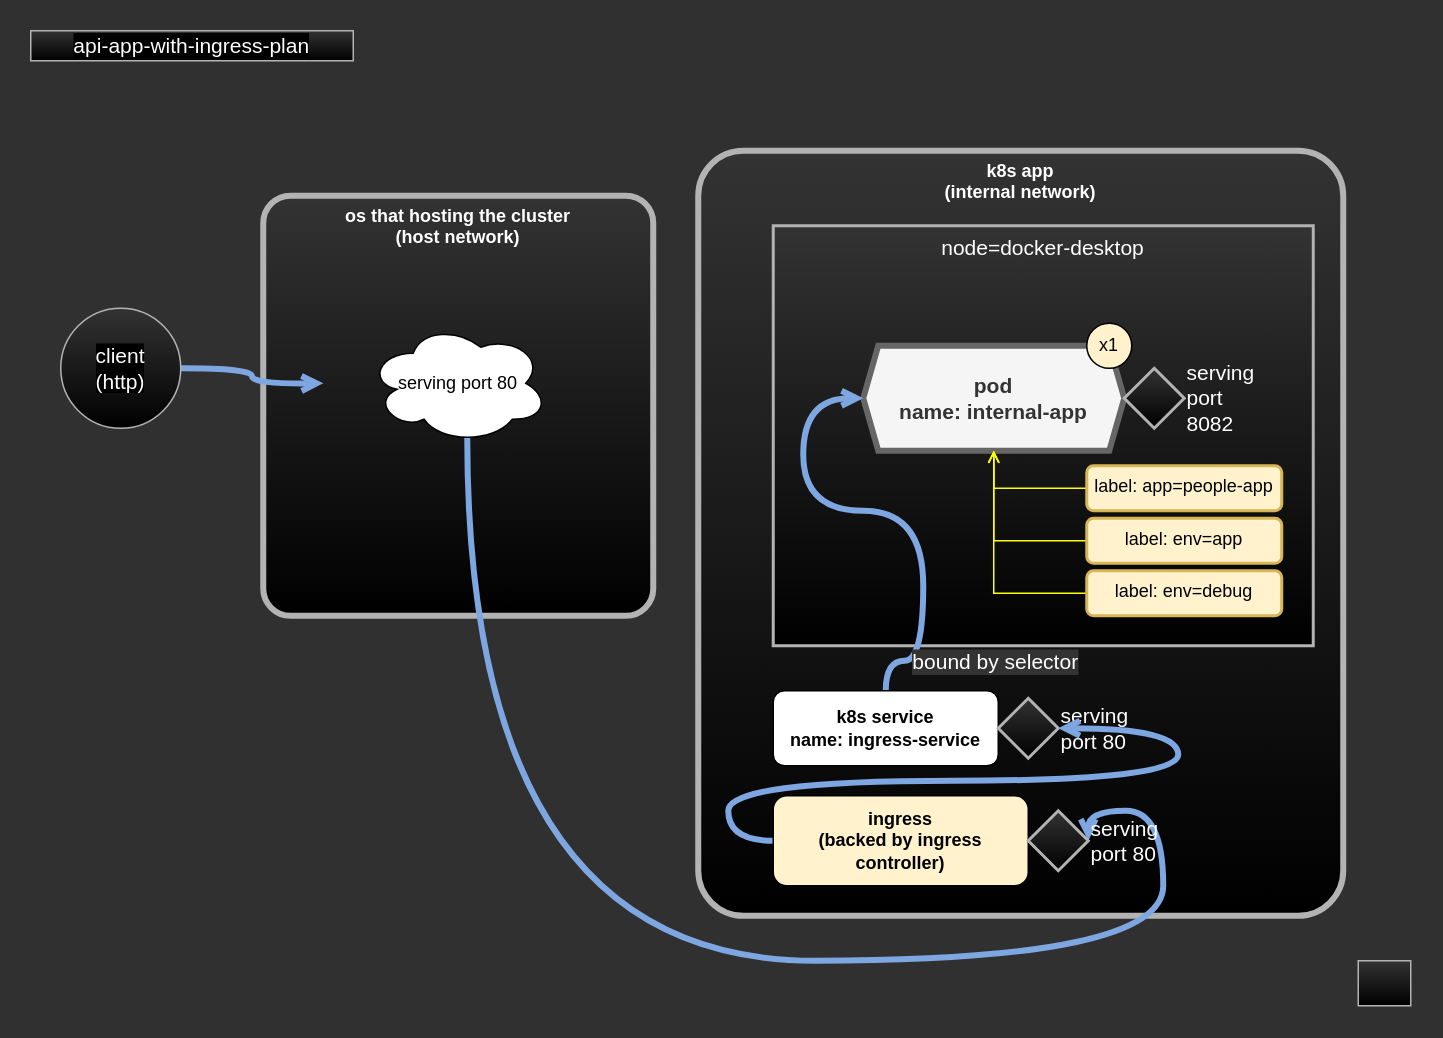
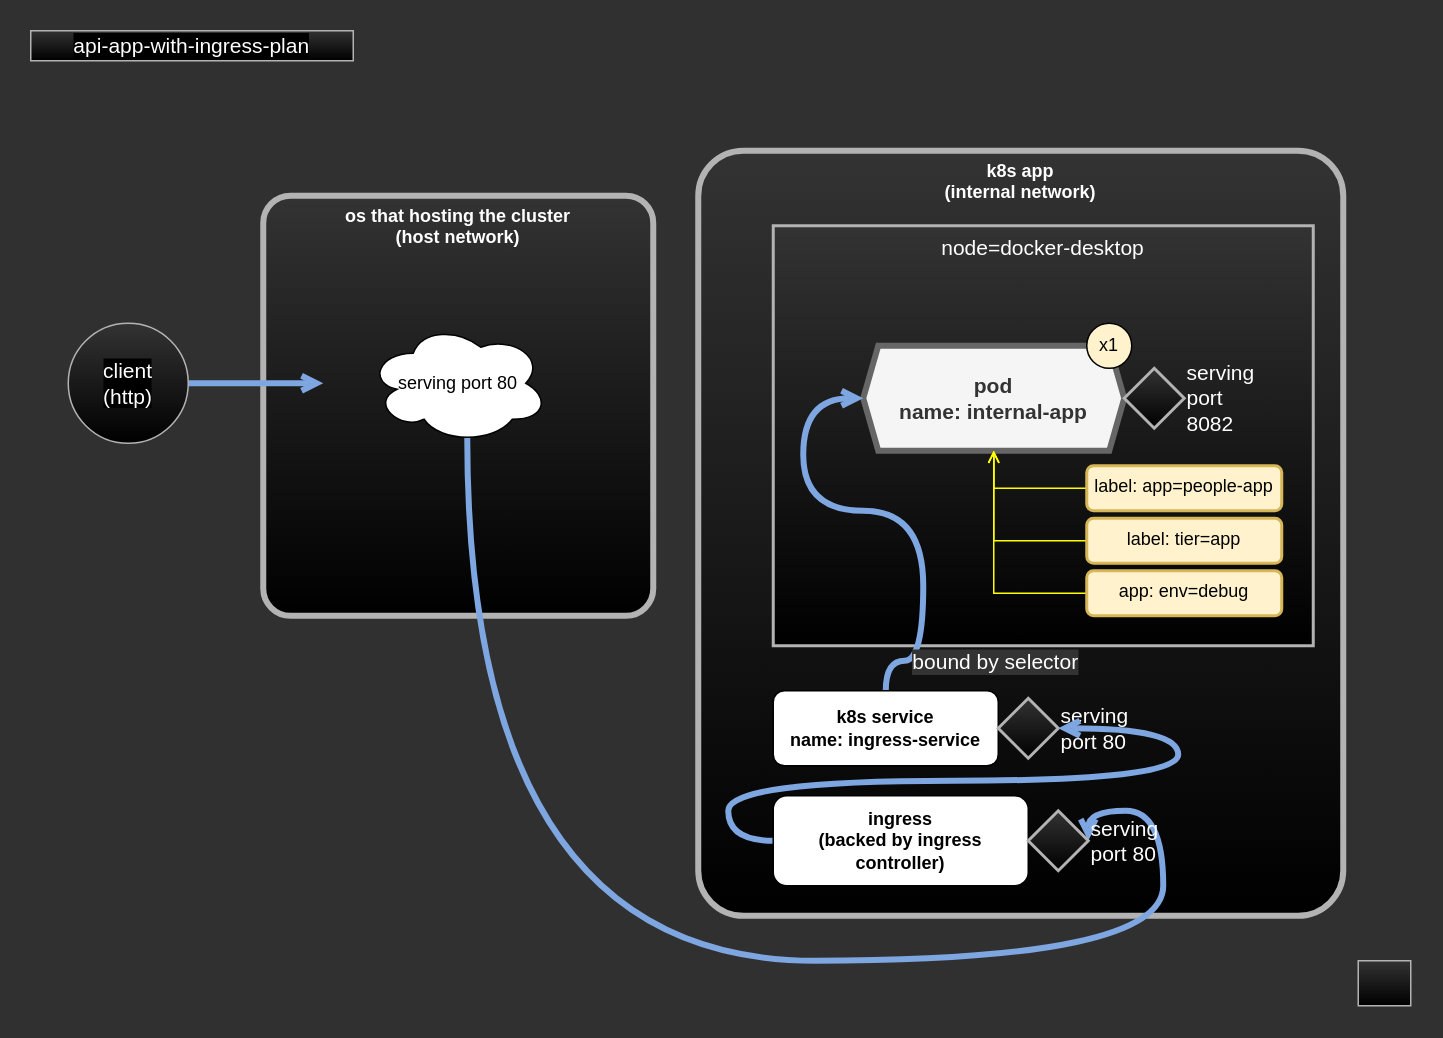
(121, 368) -> (128, 383)
(1184, 540) -> (1184, 540)
(1184, 592) -> (1184, 592)
(901, 841) -> (901, 841)
